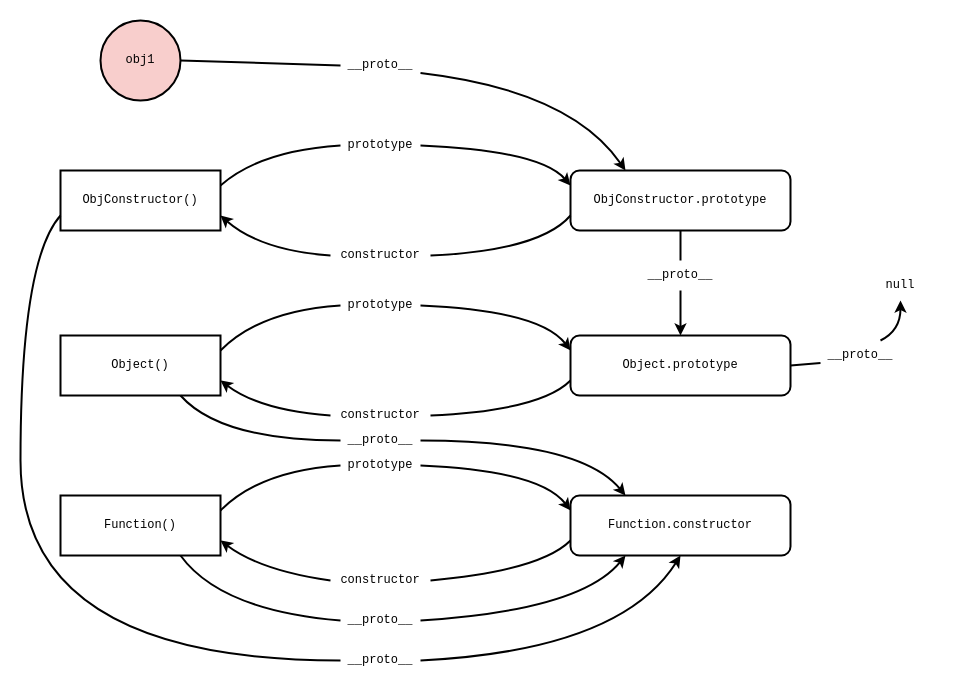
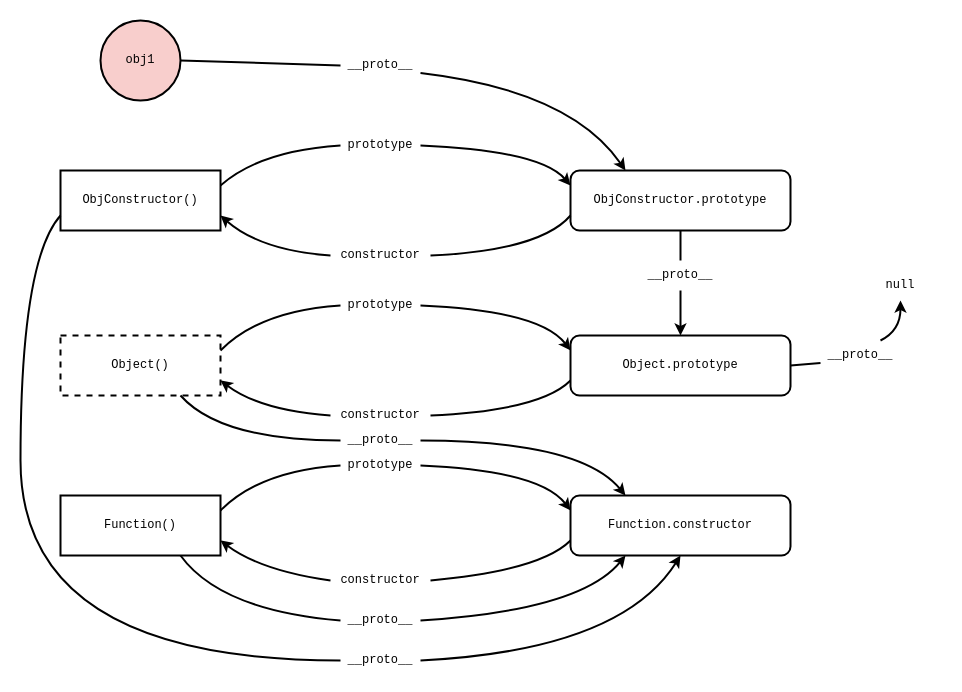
(141, 366) -> (141, 366)
